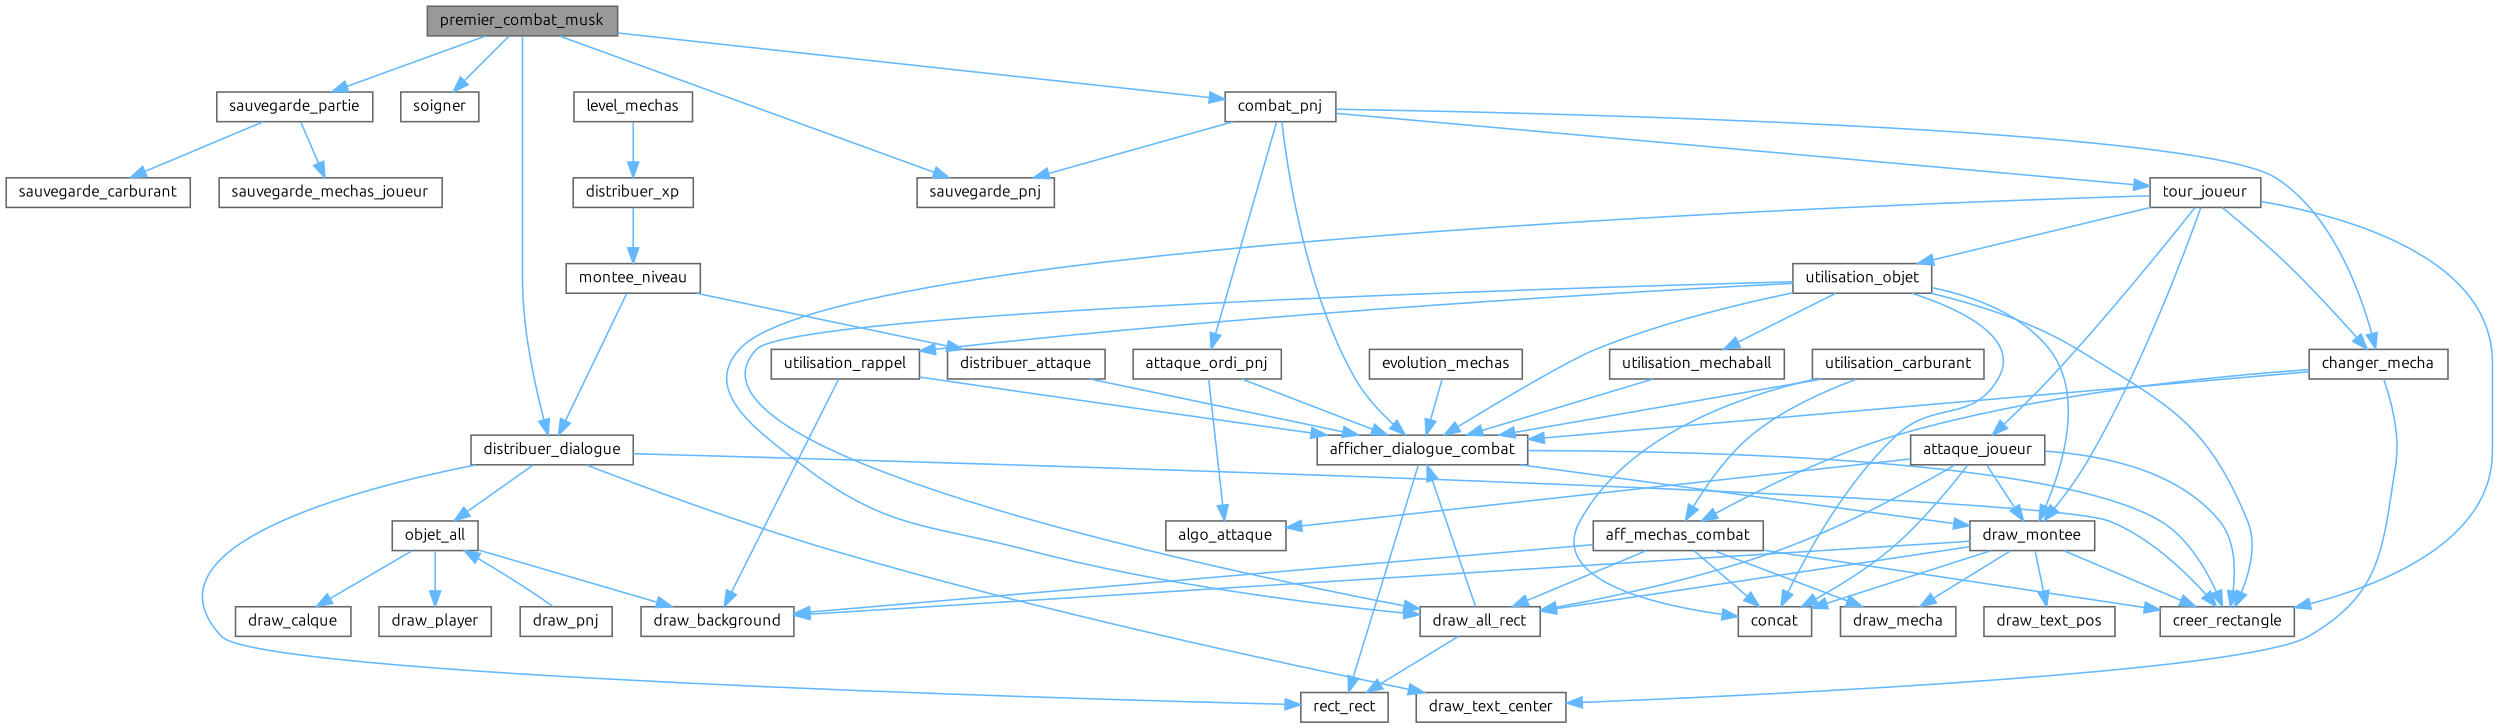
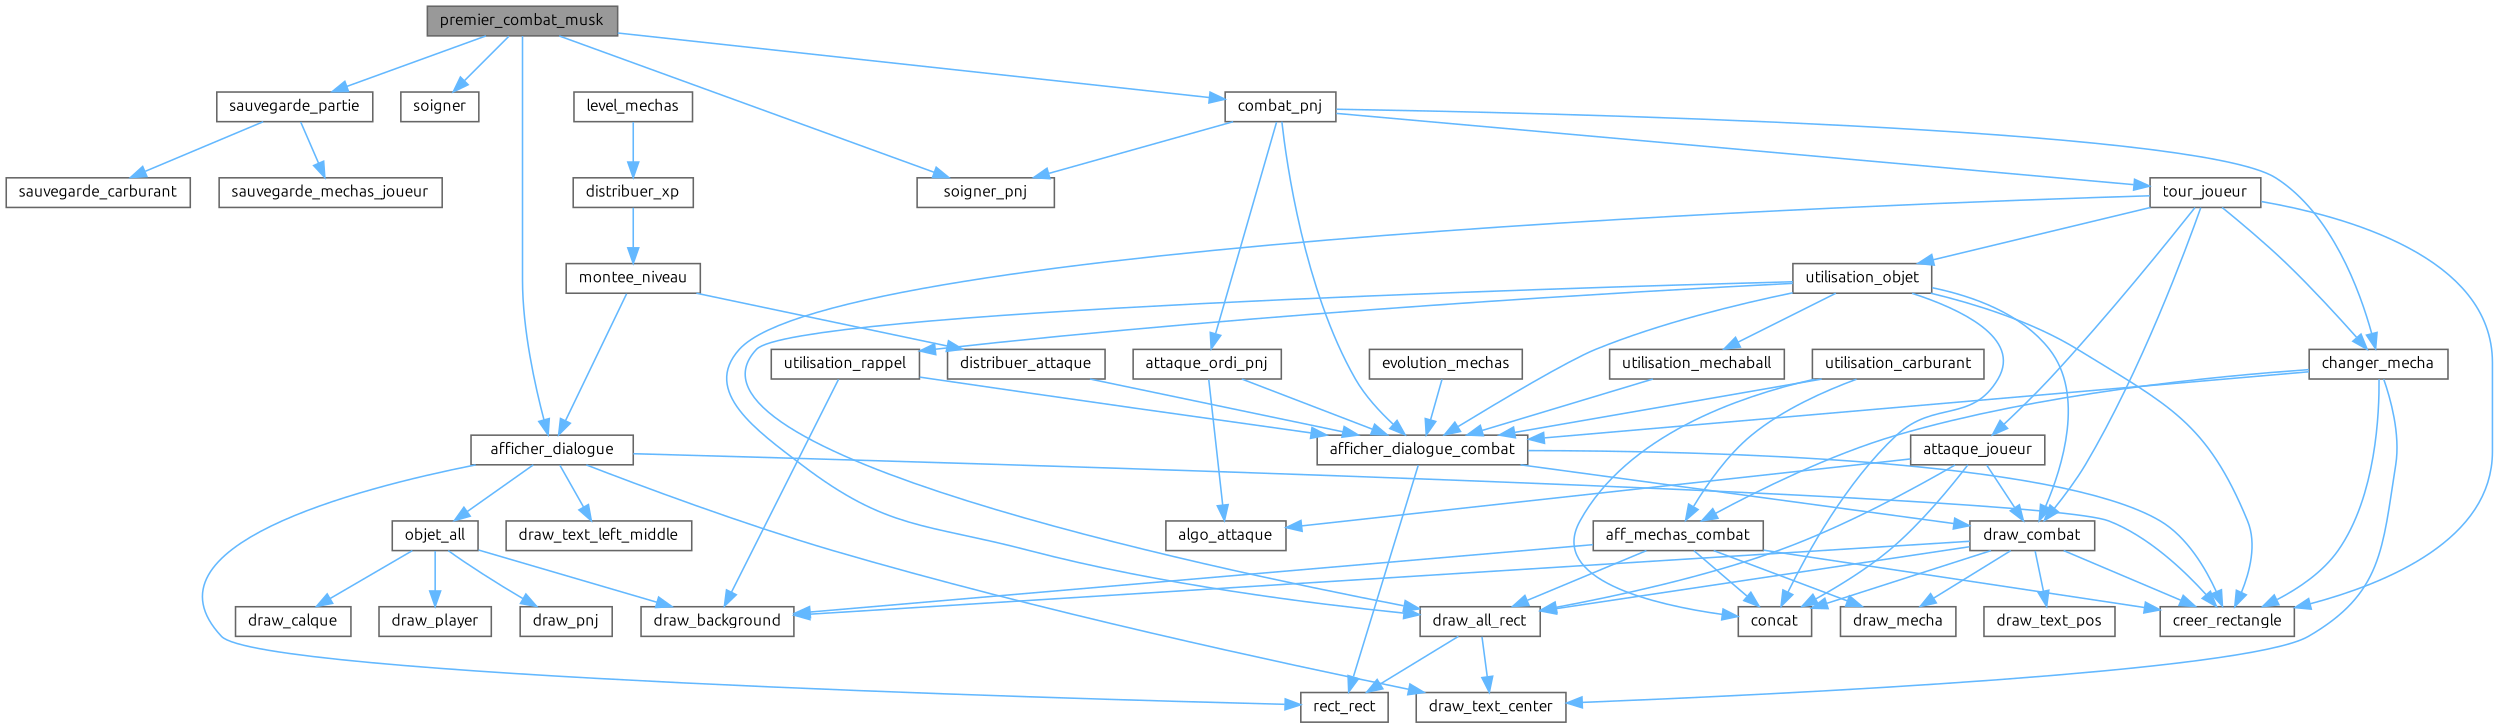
(986, 193) -> (986, 193)
(552, 450) -> (552, 450)
(2173, 484) -> (2360, 506)
none -> (599, 536)
(2032, 536) -> (2032, 536)
(1454, 543) -> (1485, 657)
(516, 582) -> (485, 575)
